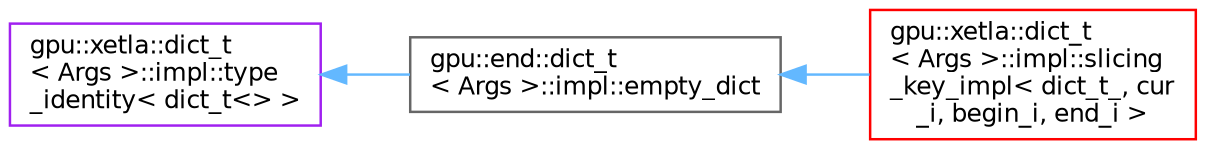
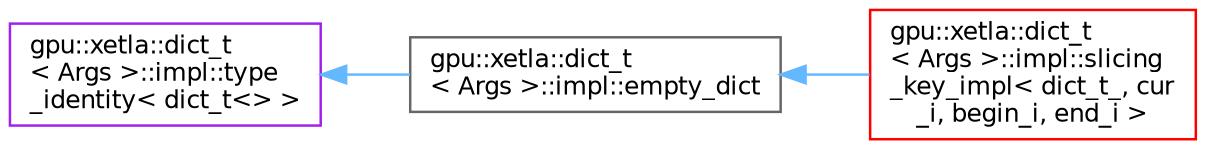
(595, 75) -> (595, 75)
